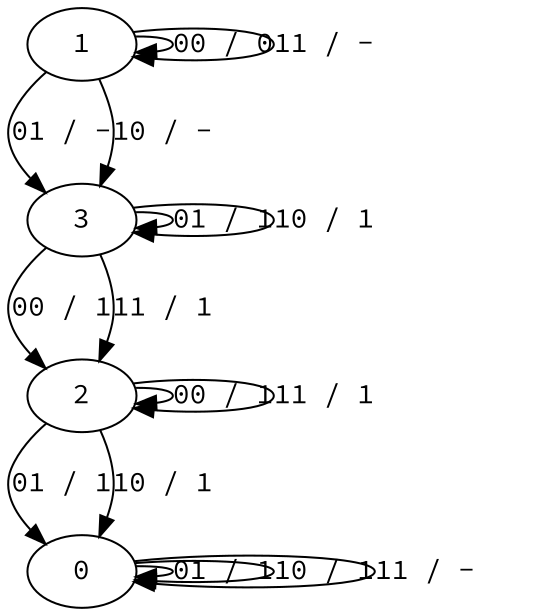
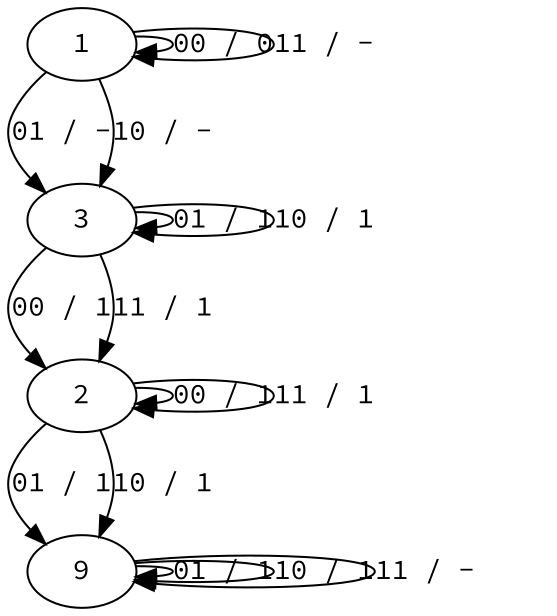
(82, 572) -> (82, 572)
